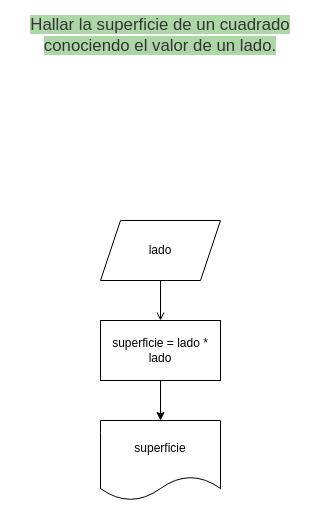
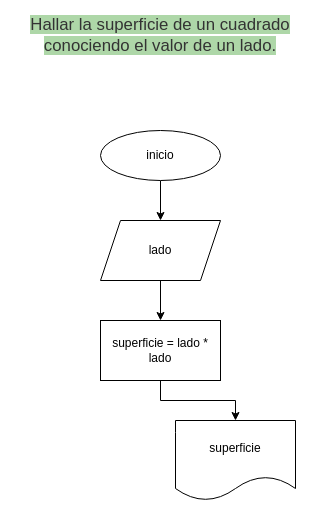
none -> (161, 156)
none -> (161, 197)
(161, 314) -> (161, 312)
(161, 461) -> (236, 461)
